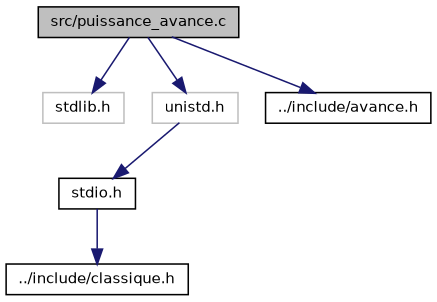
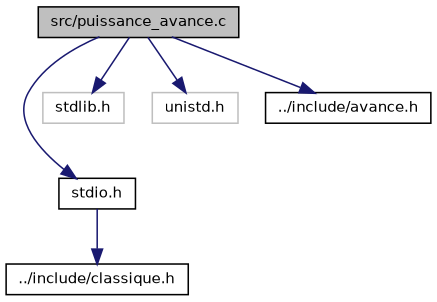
(152, 146) -> (28, 93)
